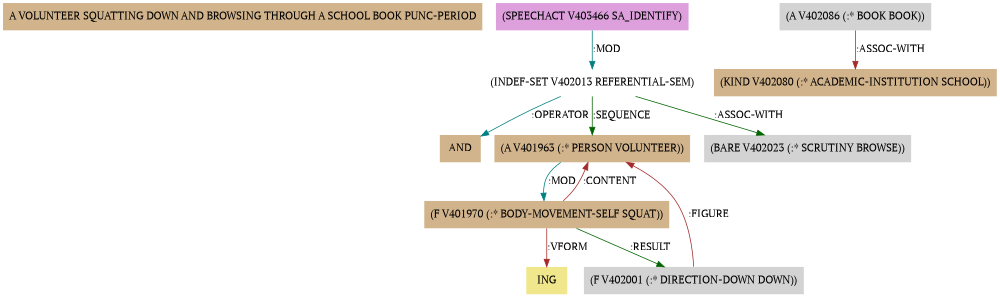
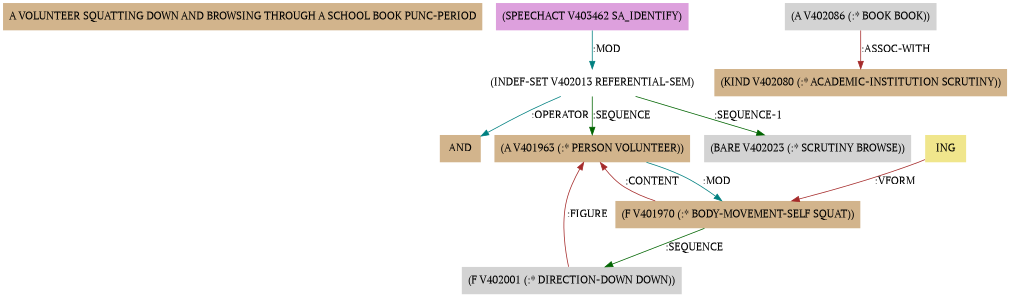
(592, 17) -> (592, 17)
(855, 83) -> (861, 83)
(748, 116) -> (748, 116)
(547, 244) -> (863, 181)
(650, 248) -> (694, 248)
